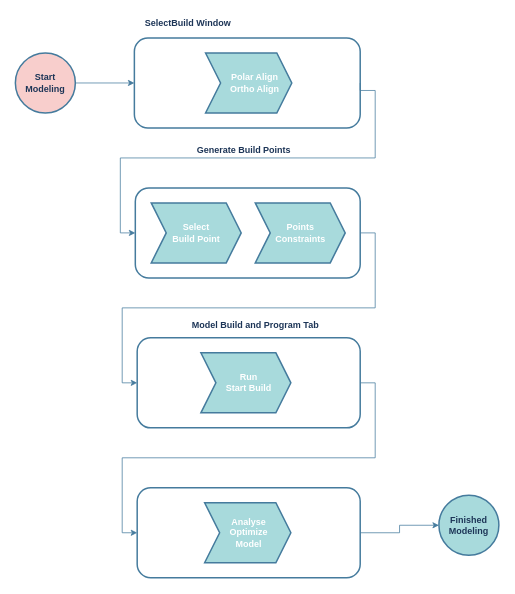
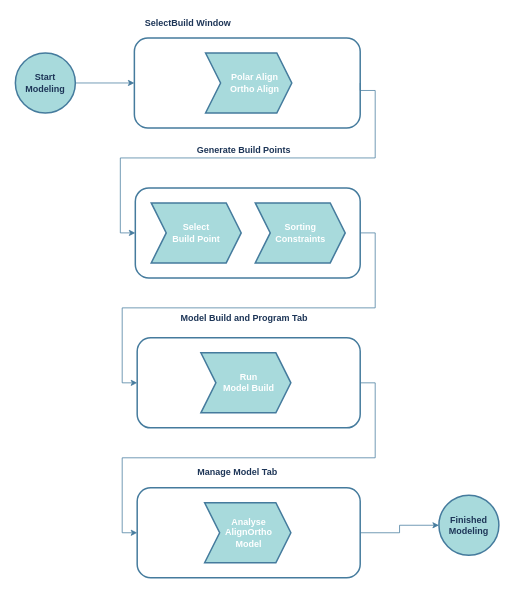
(45, 83) -> (45, 83)
(301, 233) -> (301, 233)
(256, 326) -> (245, 318)
(249, 383) -> (249, 383)
none -> (238, 473)
(249, 533) -> (249, 533)
